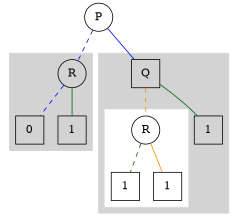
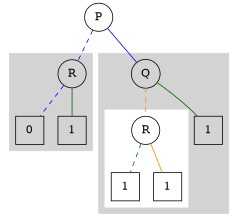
(146, 74) -> (146, 74)
